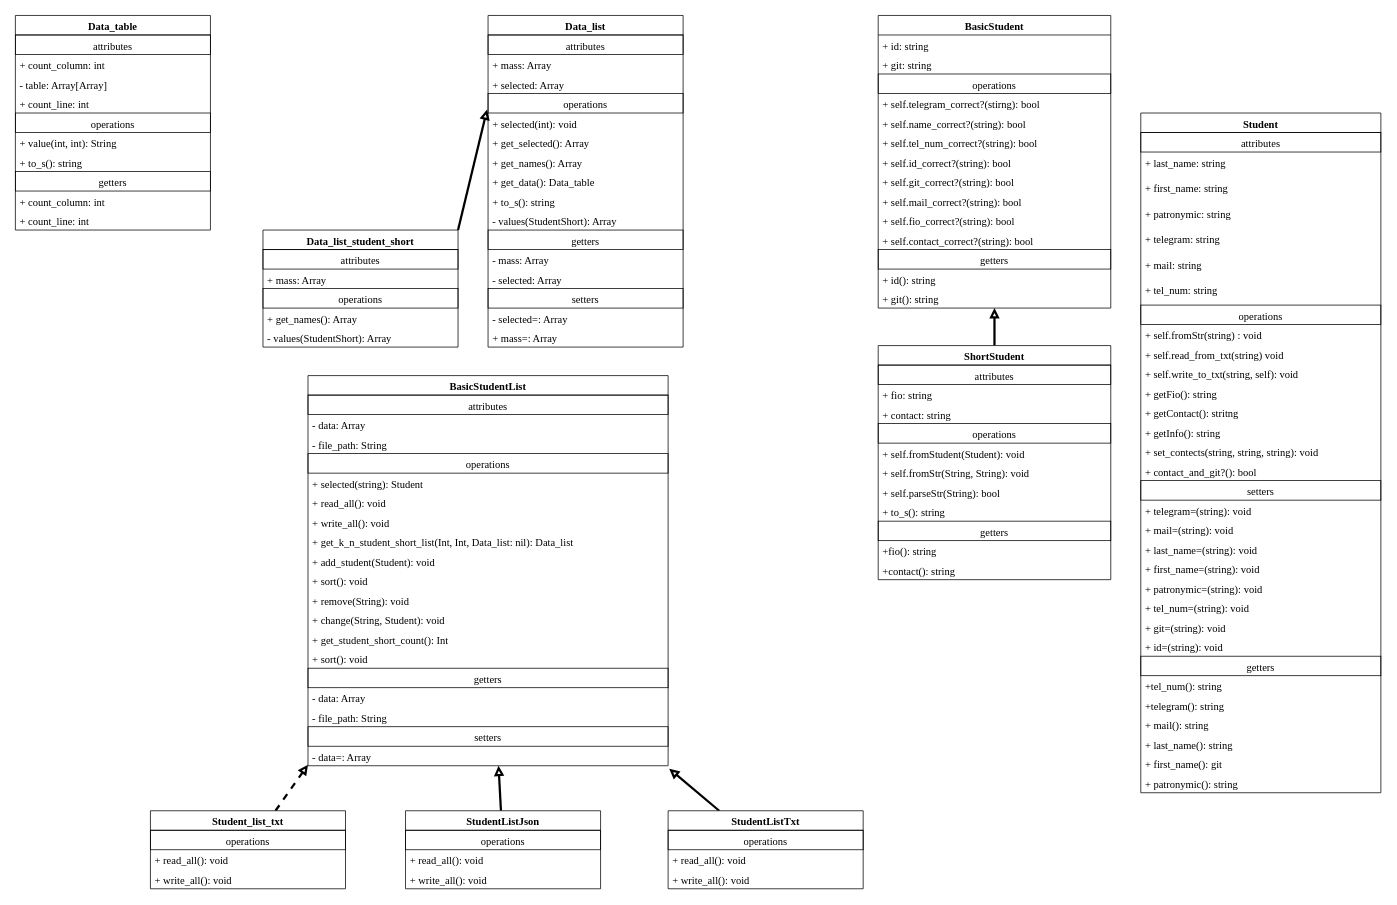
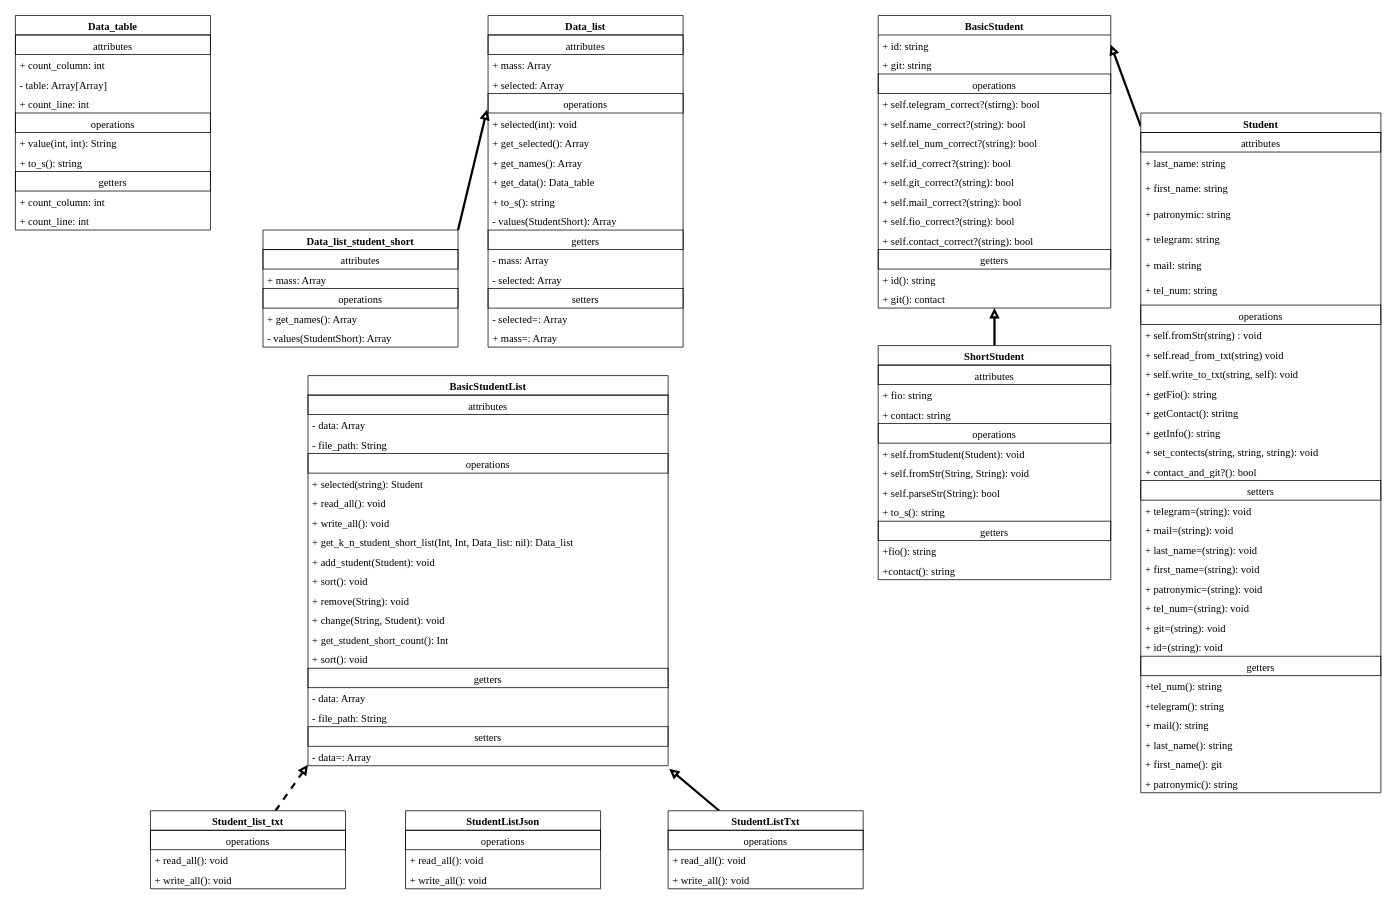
none -> (1127, 90)
(919, 300) -> (924, 300)
(500, 793) -> none
